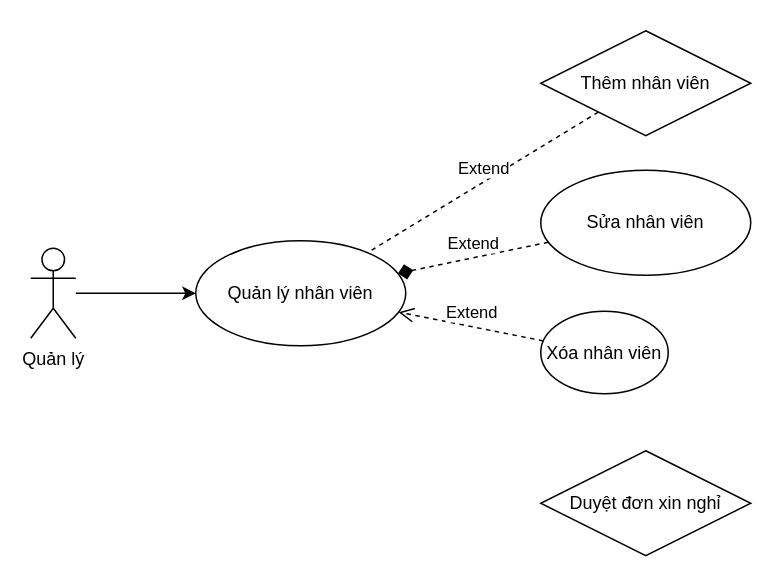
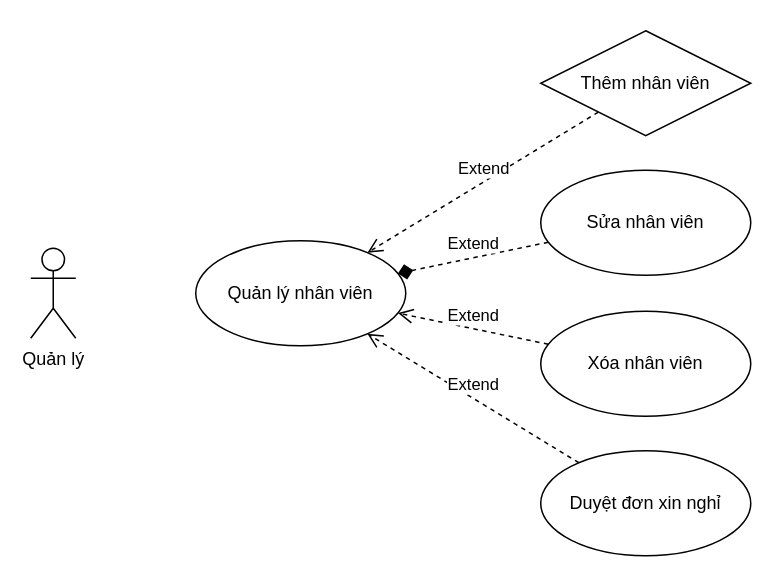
(372, 250) -> (373, 249)
(131, 293) -> none
(605, 353) -> (646, 364)
none -> (475, 399)
(646, 503) -> (646, 503)
